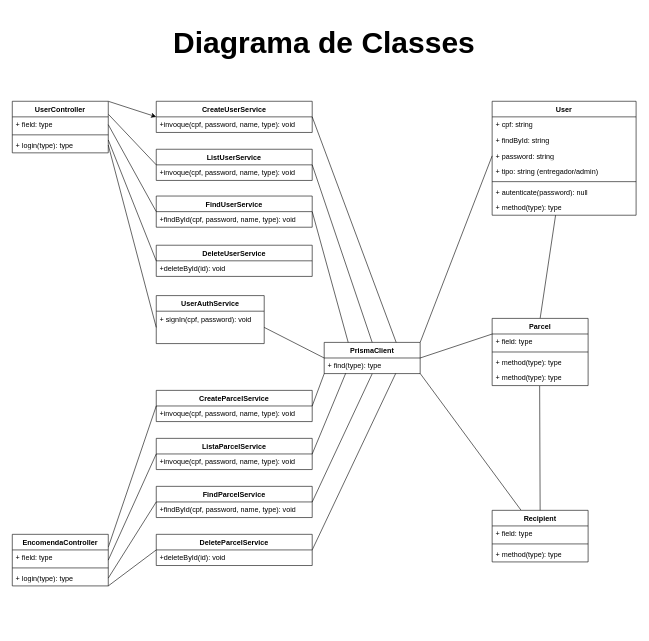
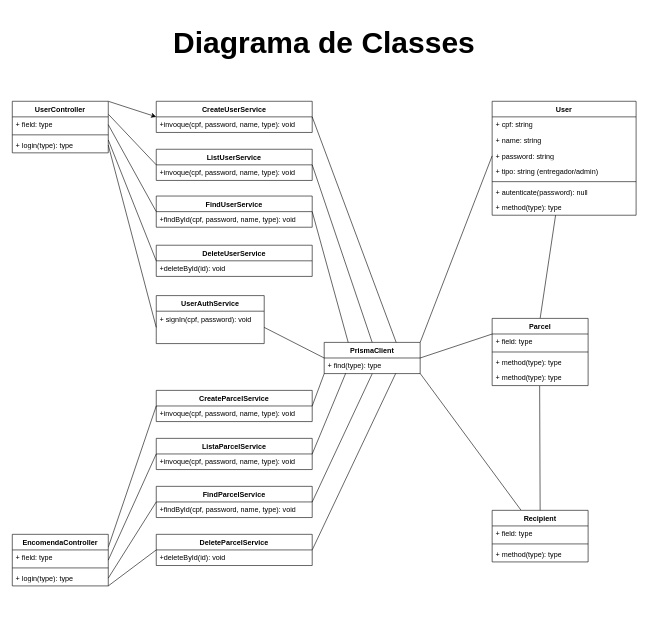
(528, 141) -> (520, 141)
